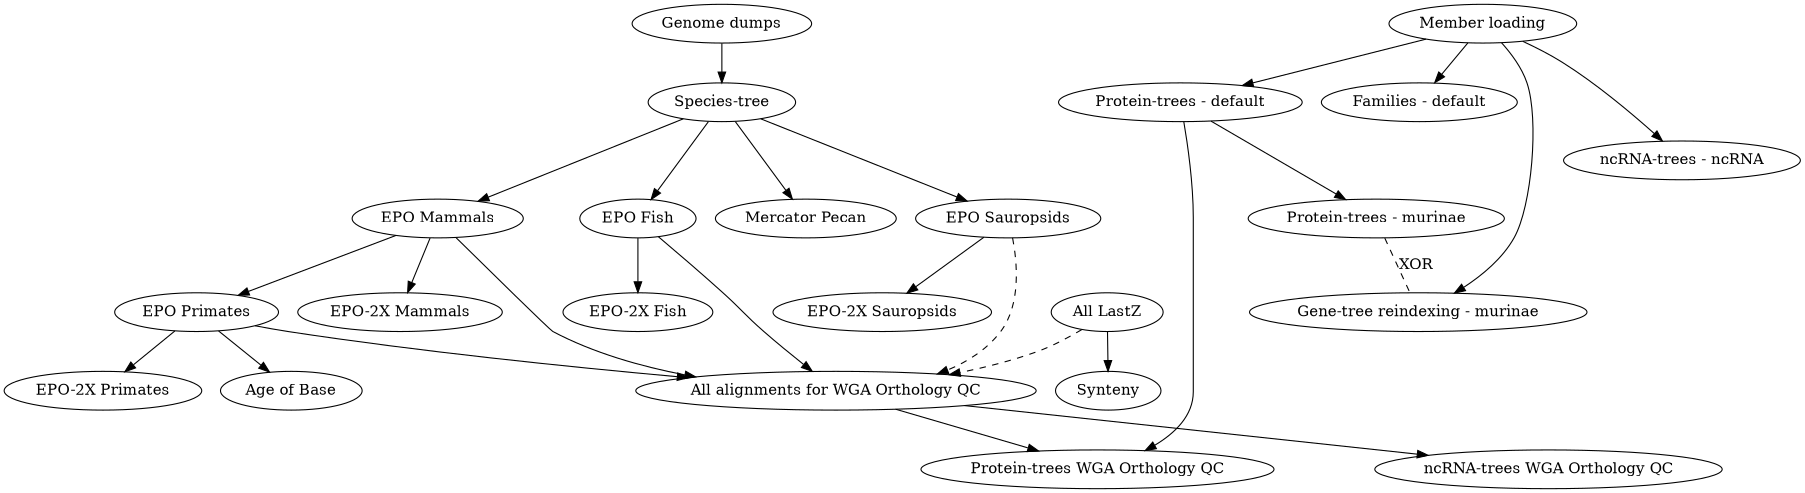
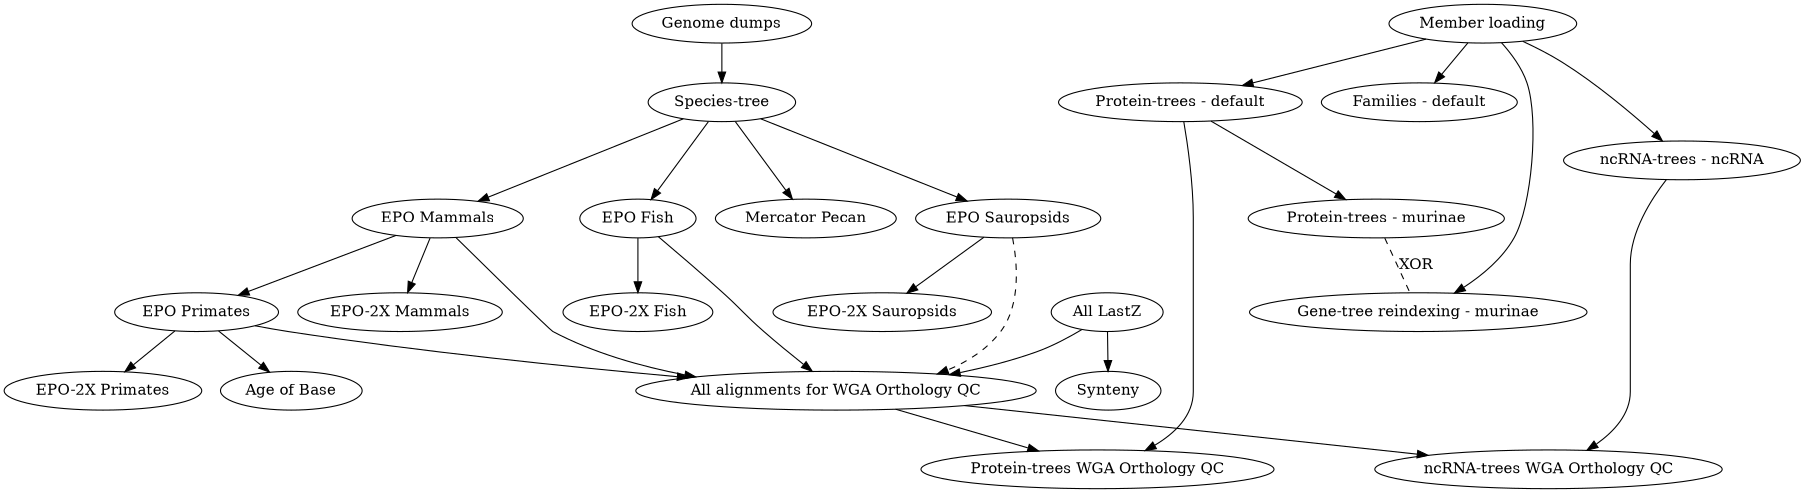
none -> (1630, 314)
(1023, 356) -> (1023, 356)
